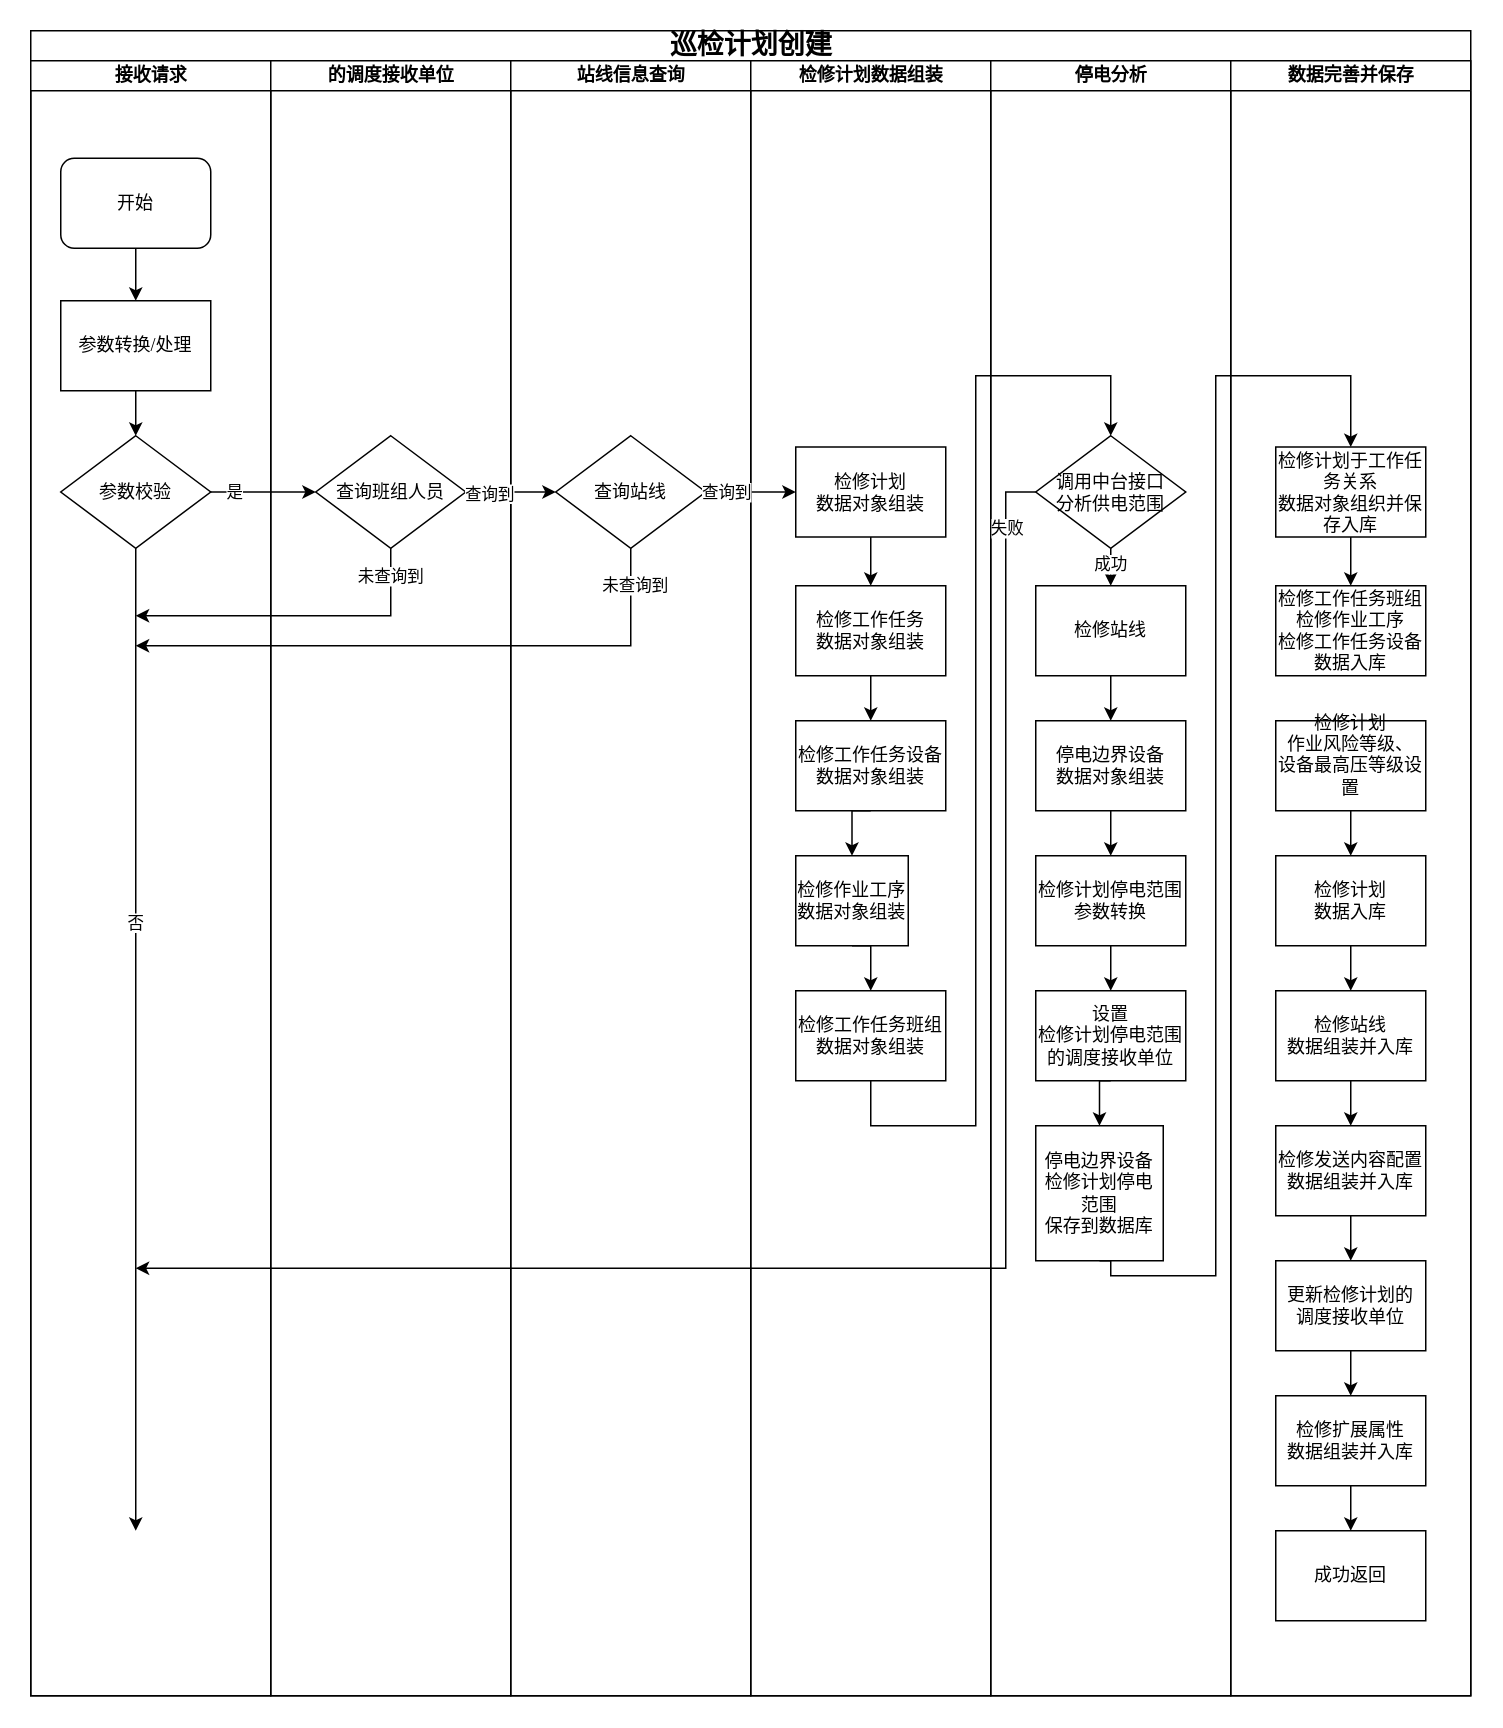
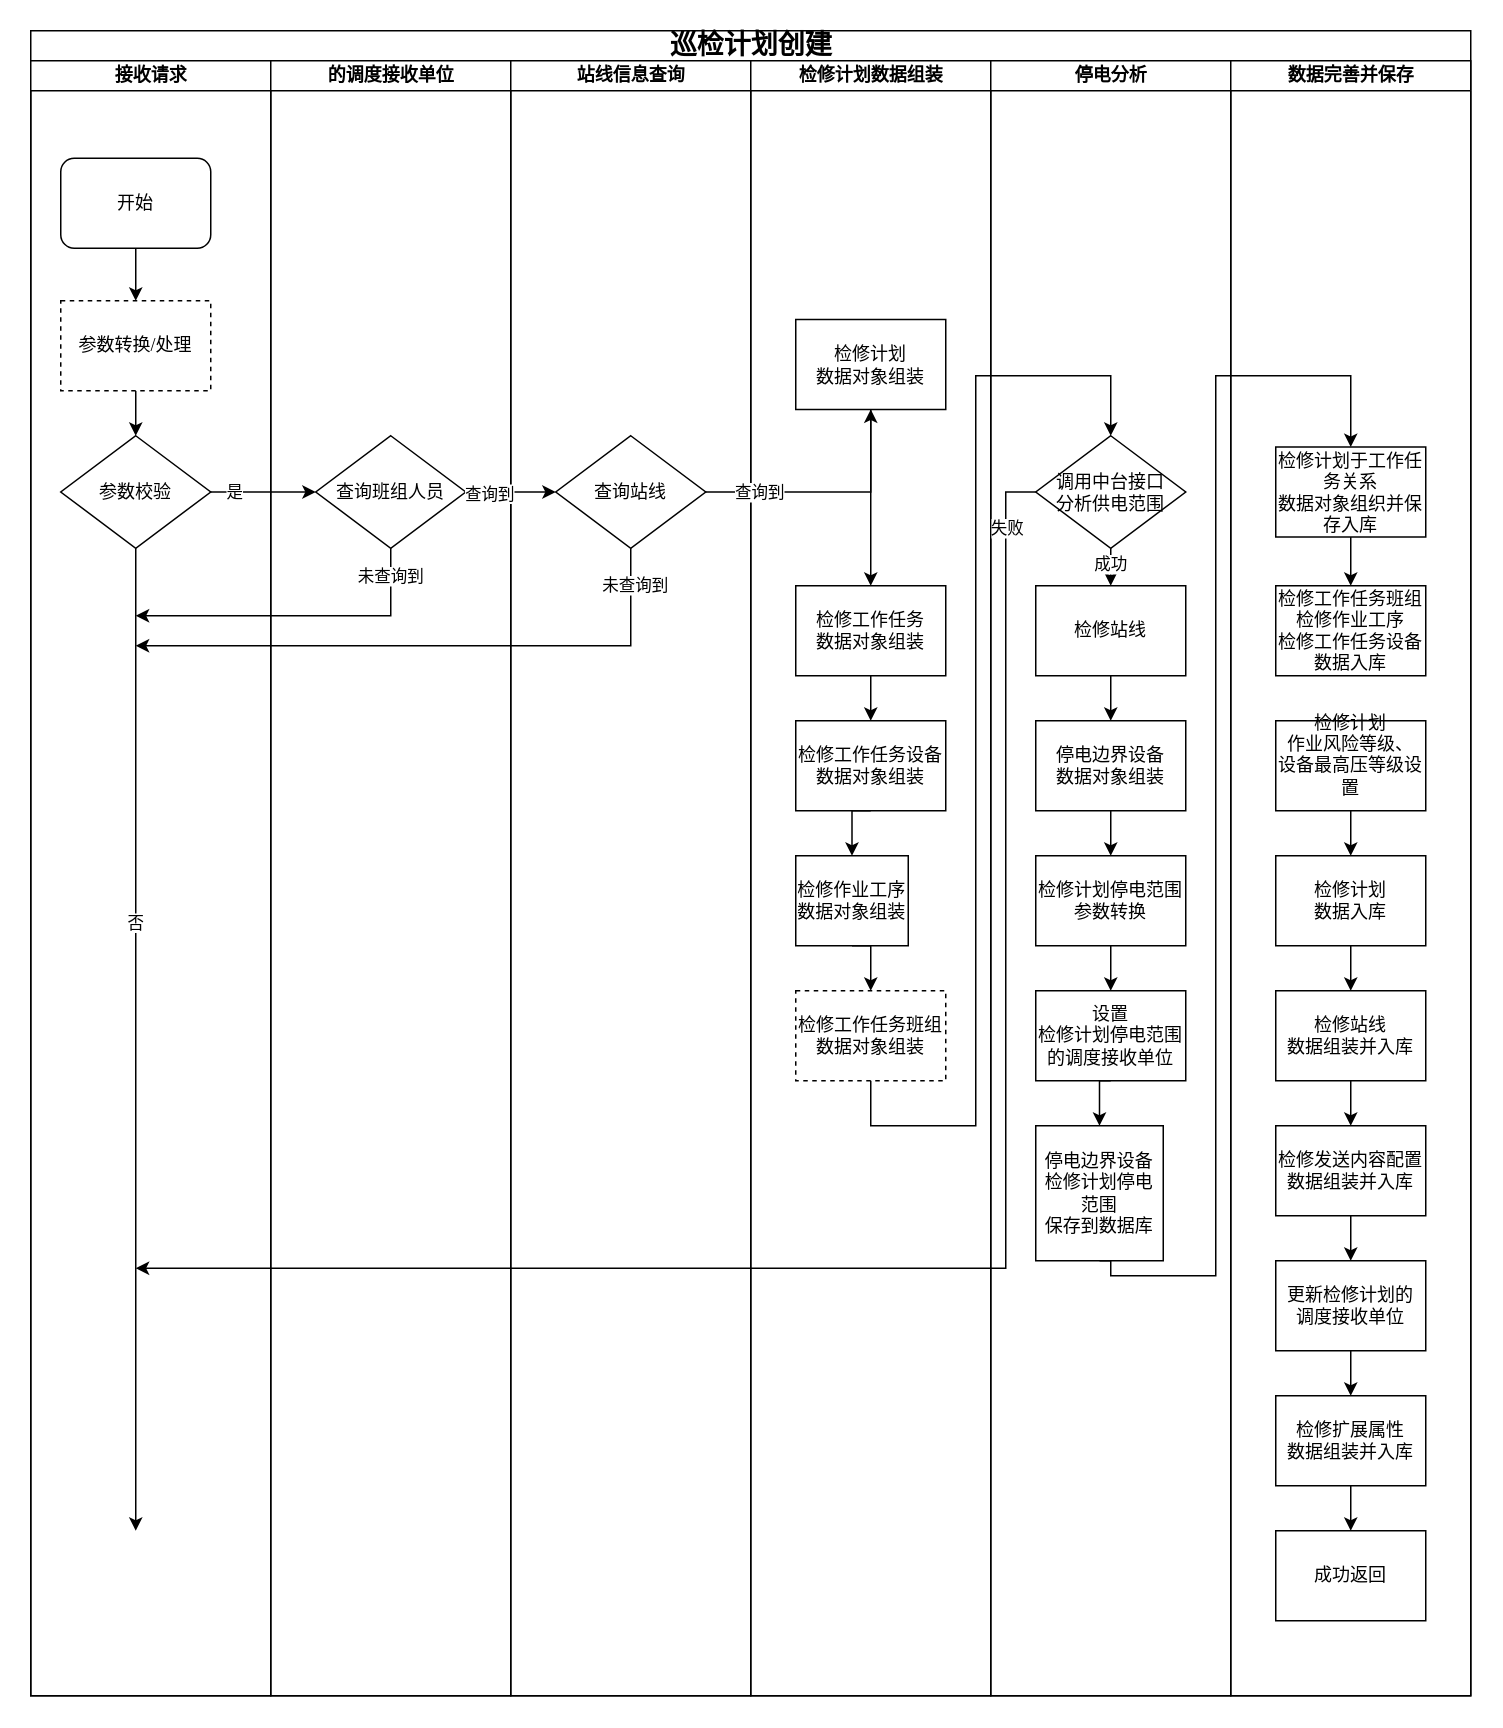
(136, 346) -> (136, 346)
(871, 492) -> (871, 365)
(871, 1036) -> (871, 1036)
